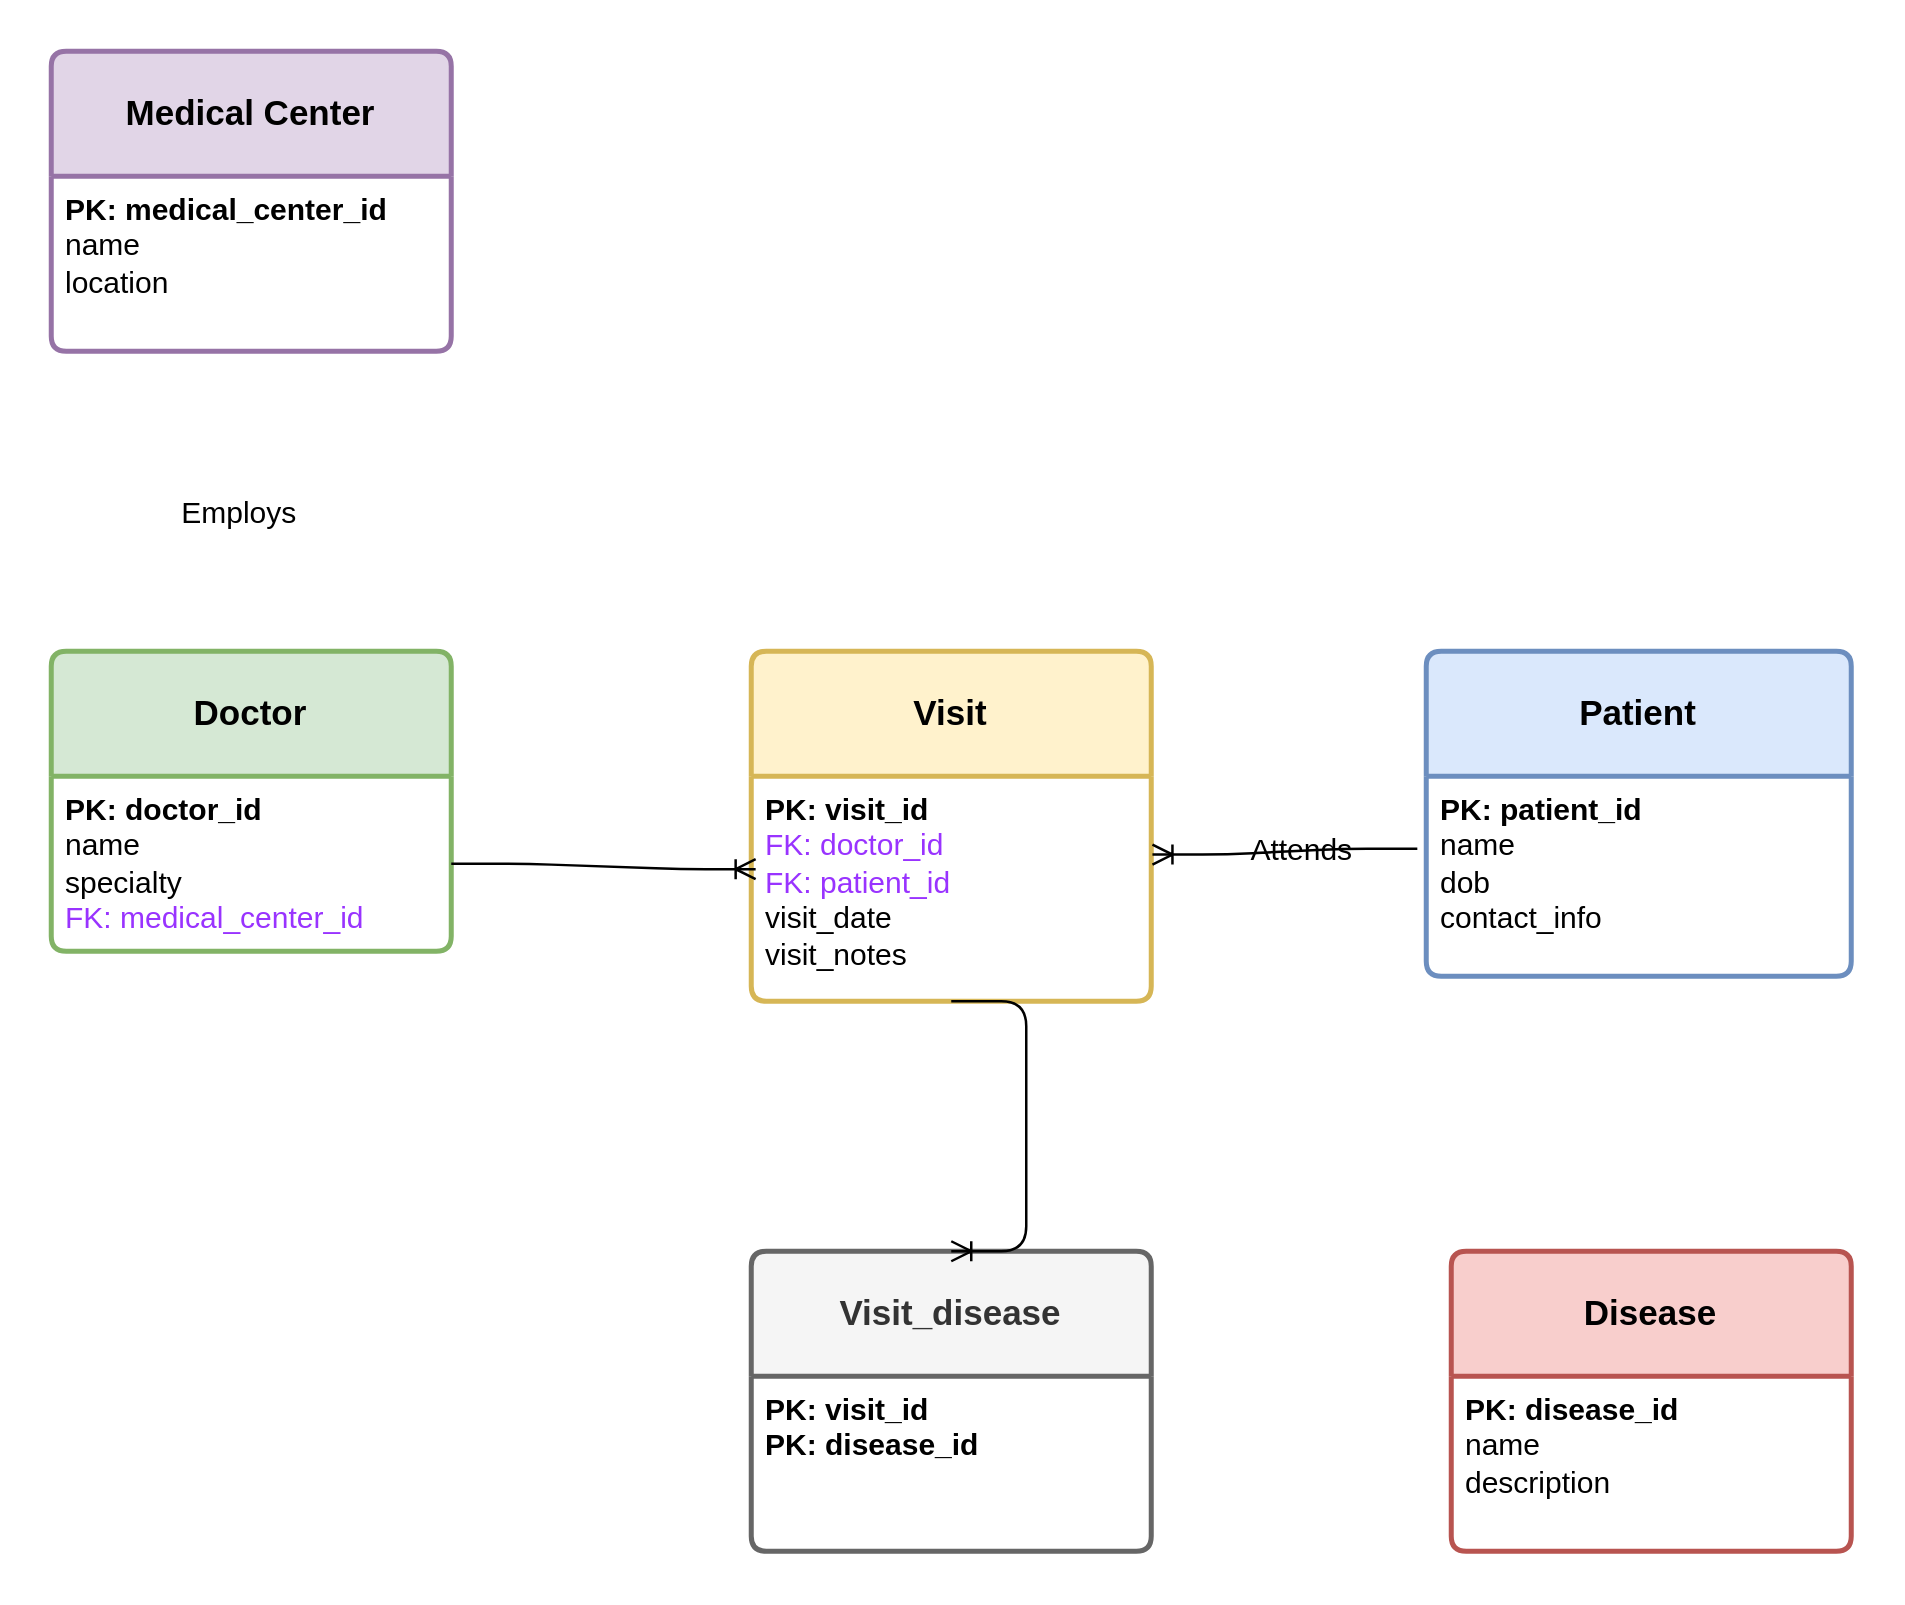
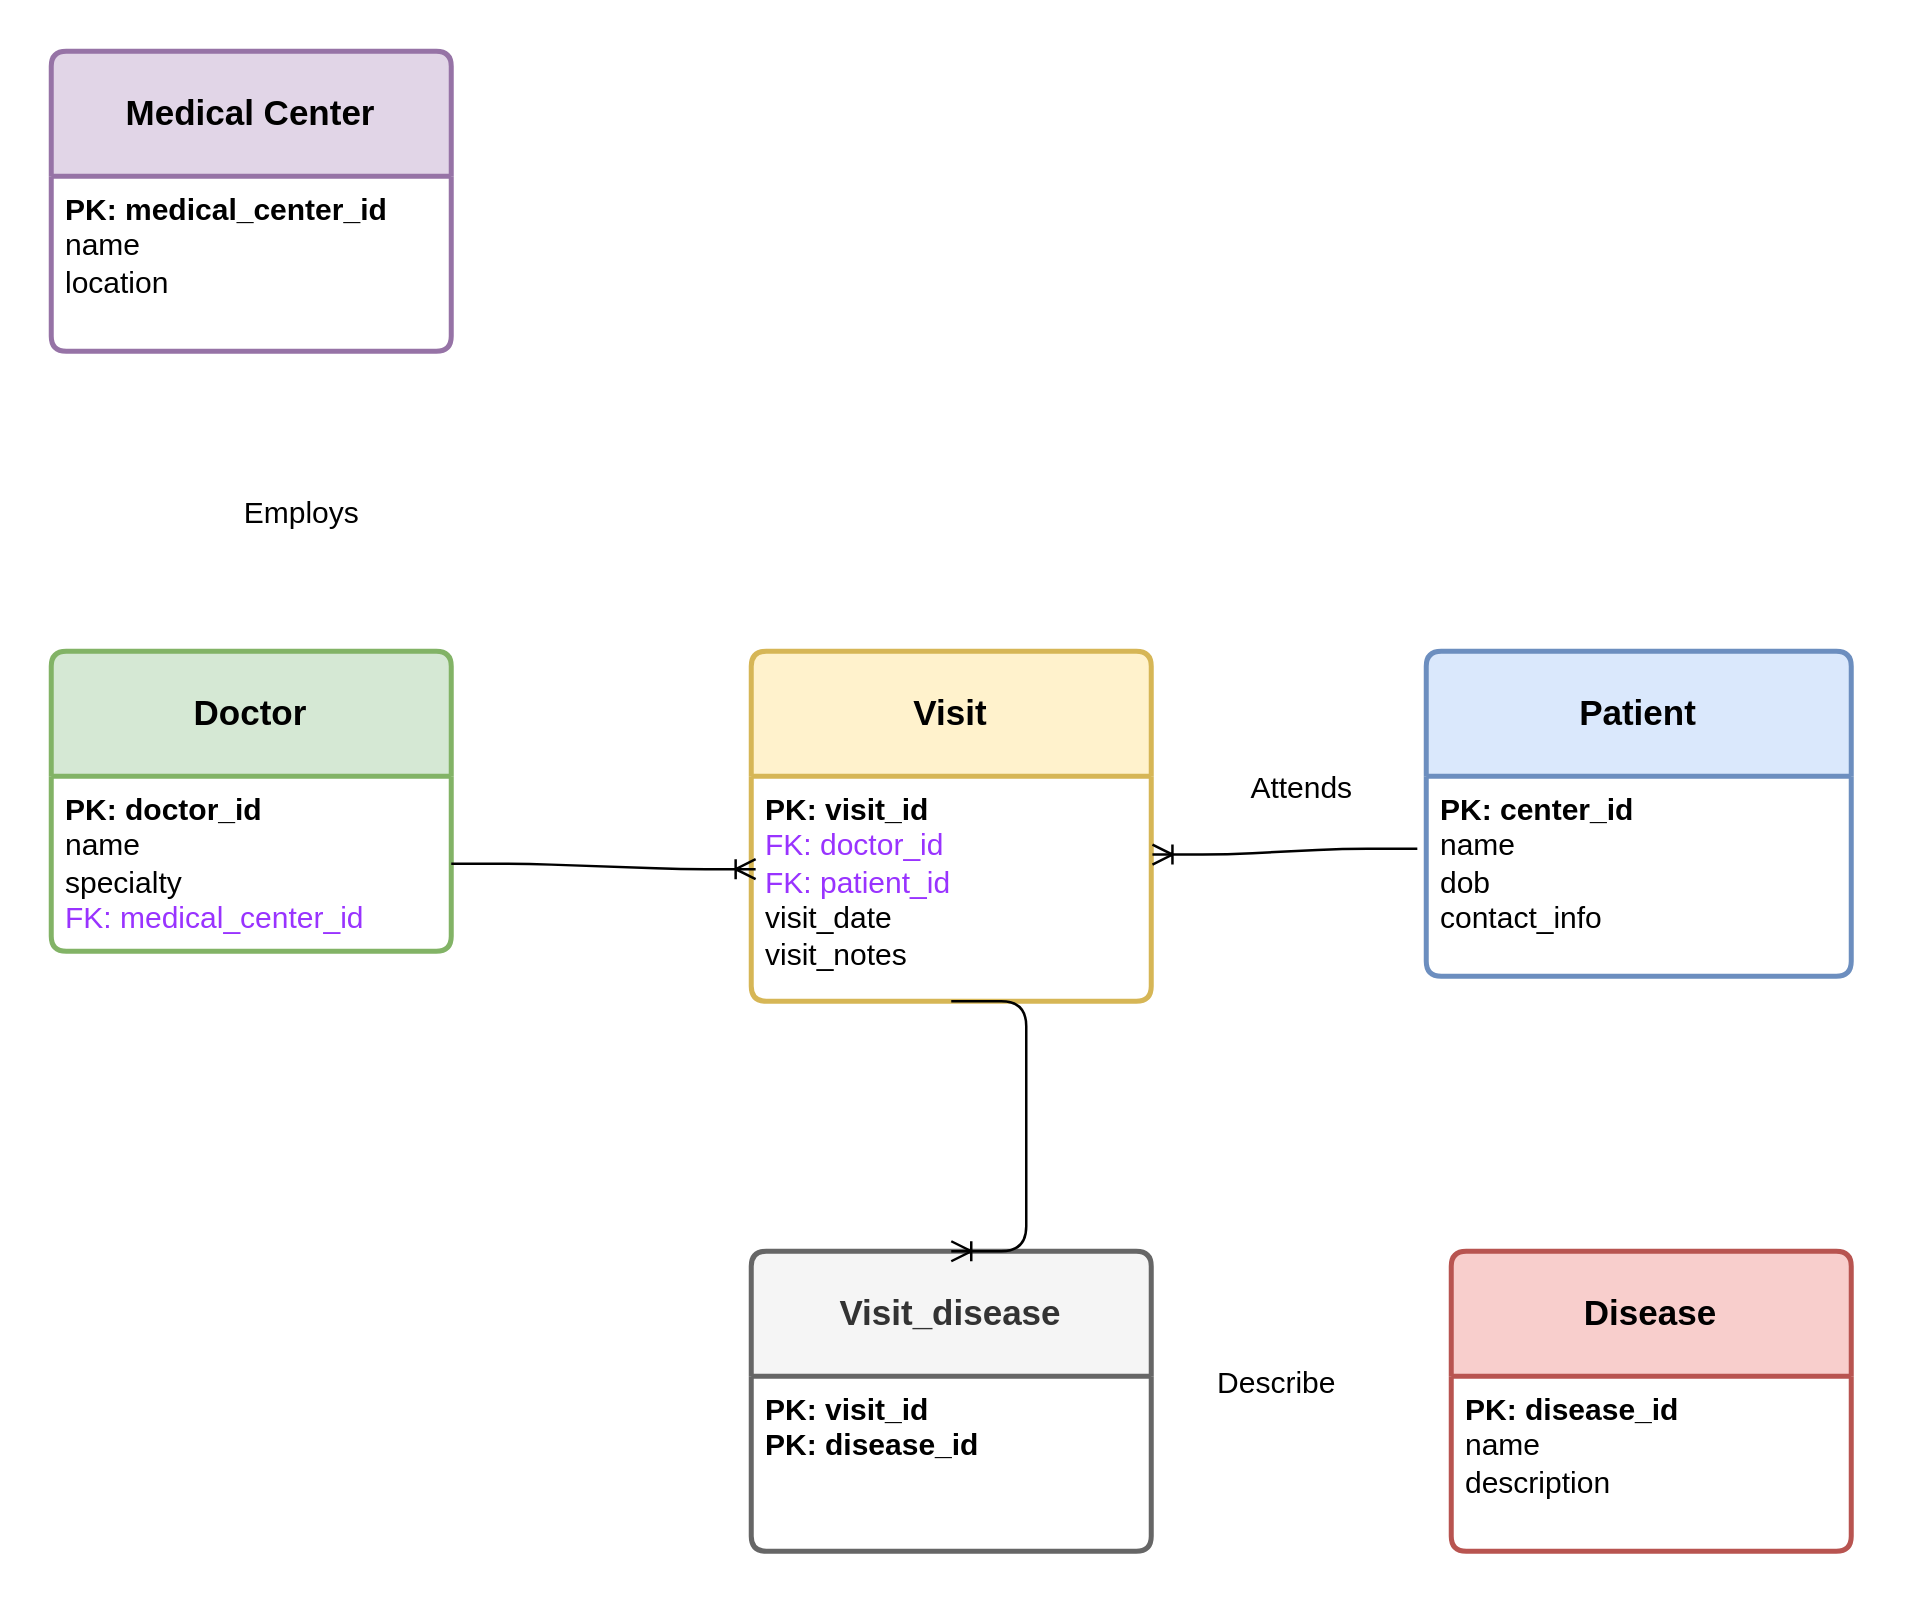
(239, 514) -> (301, 514)
(1301, 851) -> (1301, 789)
(1543, 866) -> (1539, 866)
none -> (1276, 1384)
